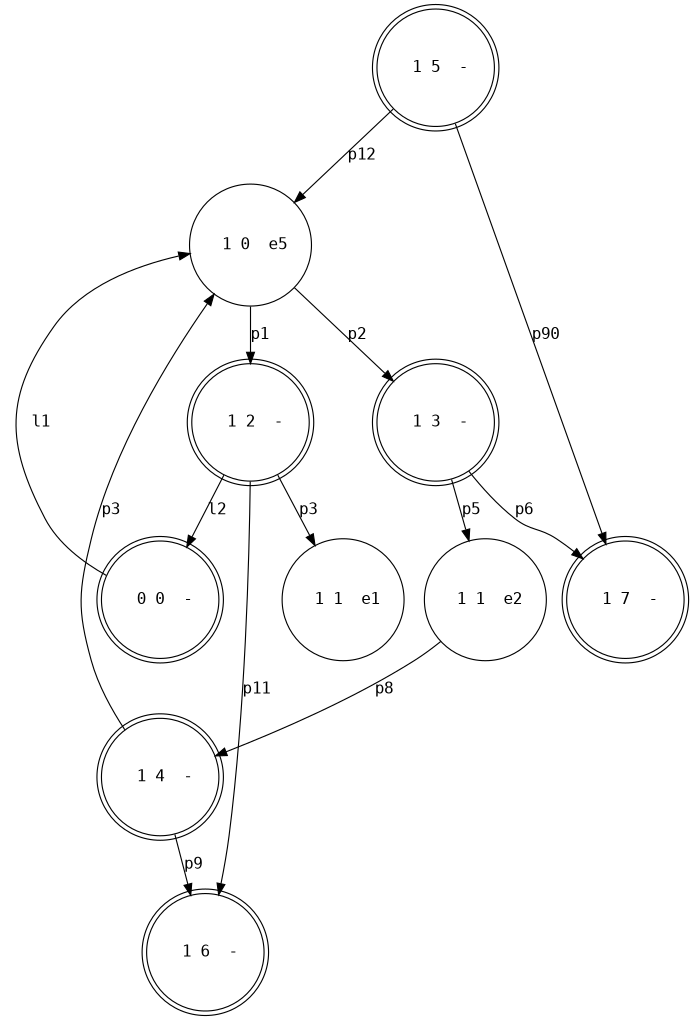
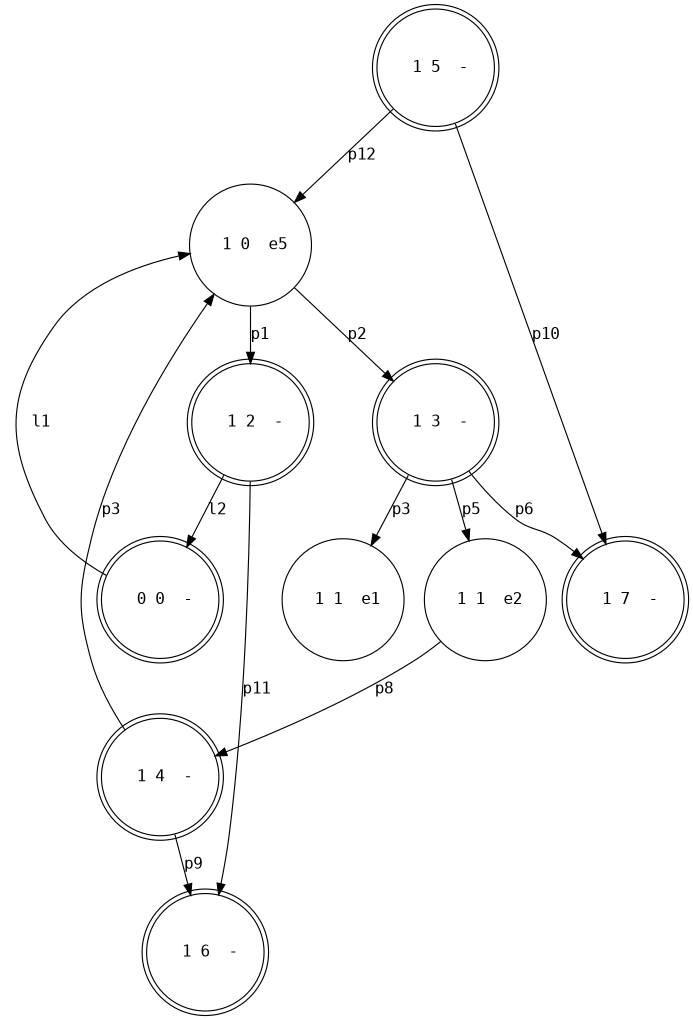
(546, 335) -> (546, 335)
(294, 505) -> (392, 505)
